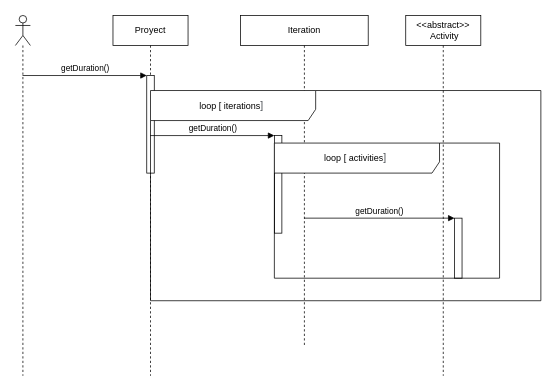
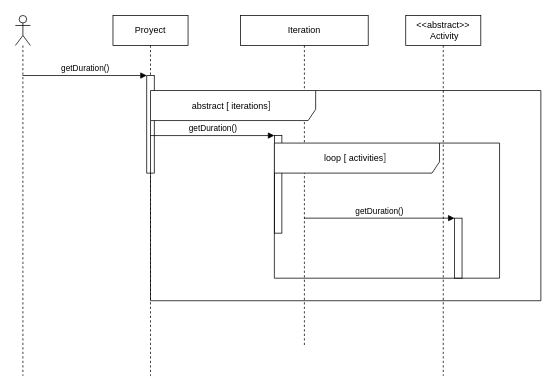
(233, 105) -> (233, 105)
